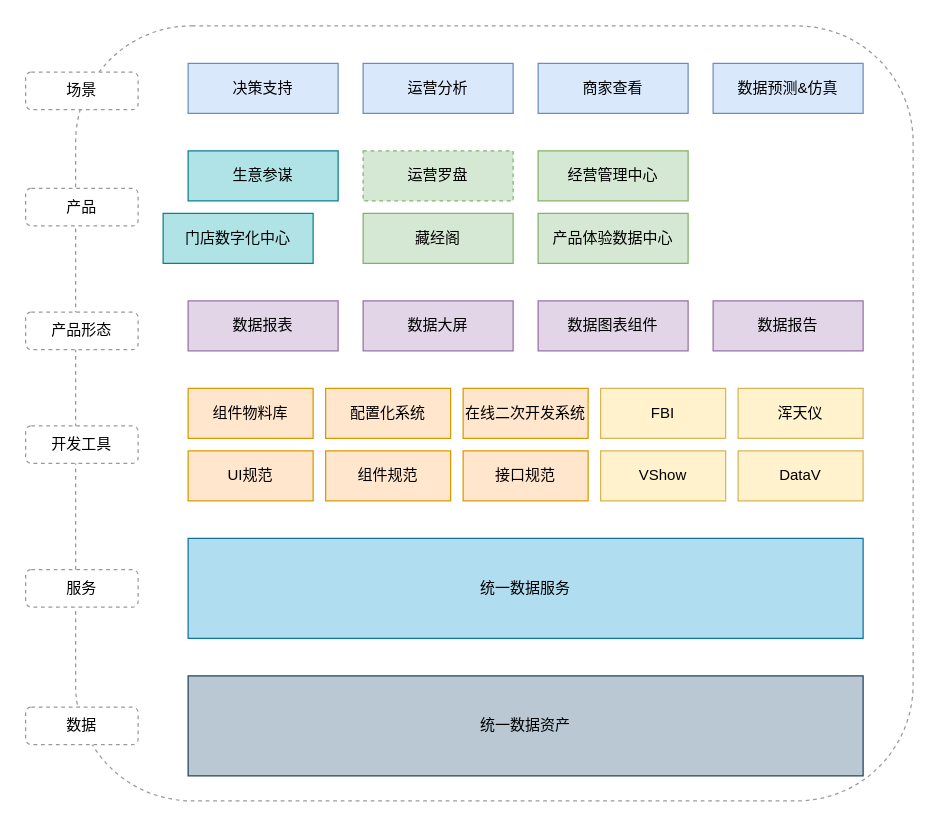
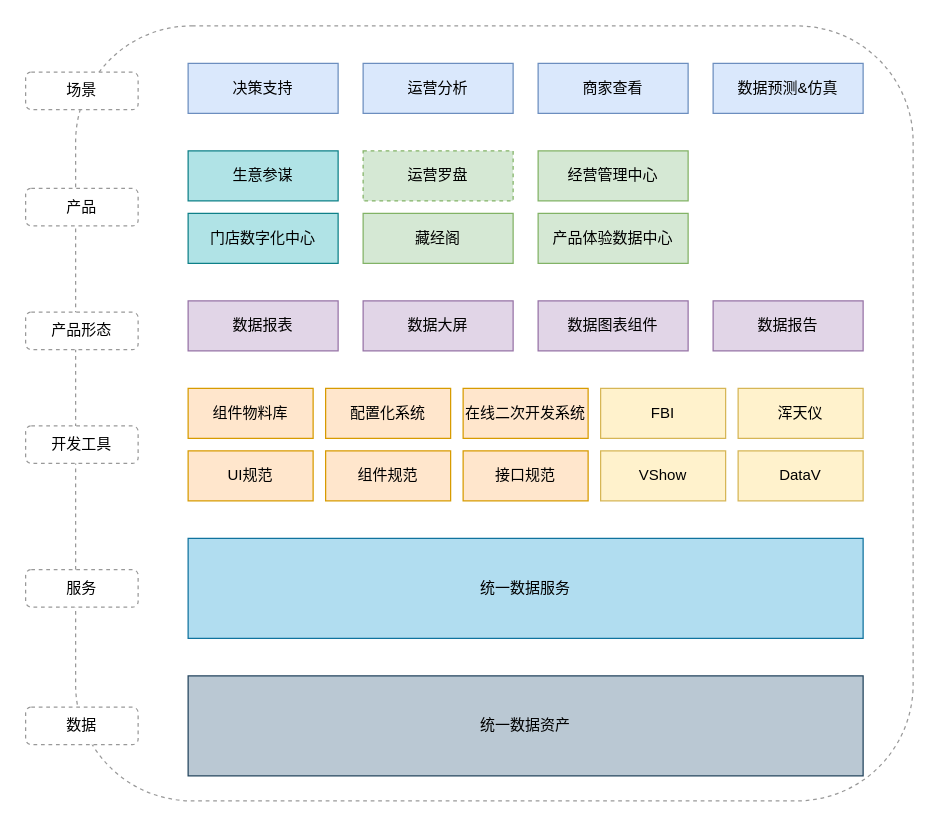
(238, 238) -> (263, 238)
